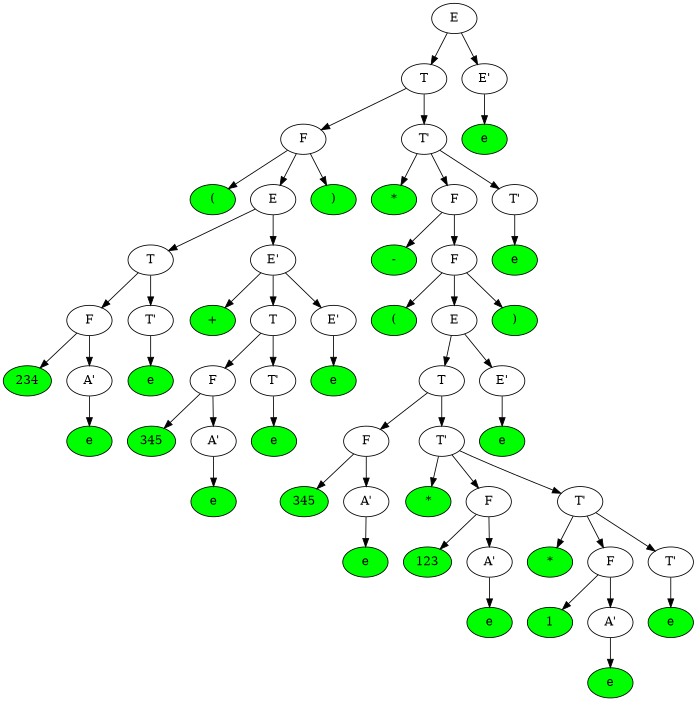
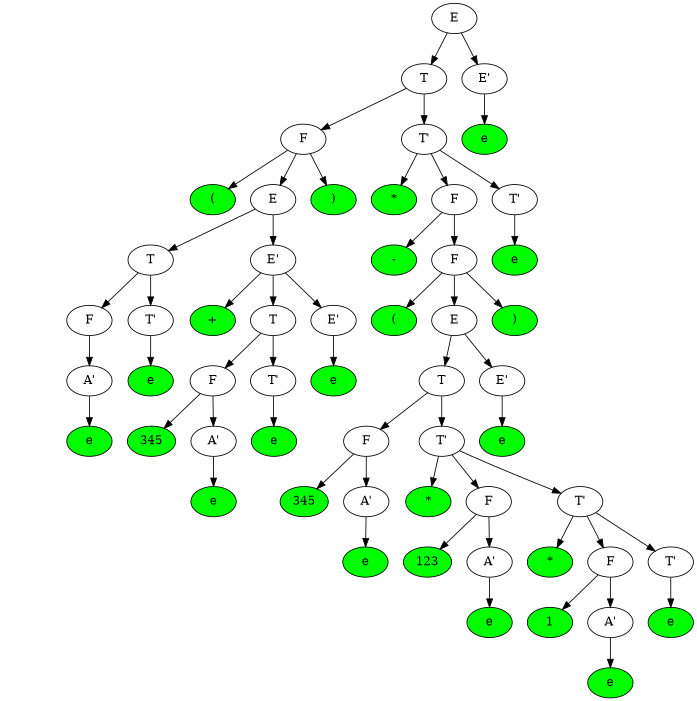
(27, 381) -> none
